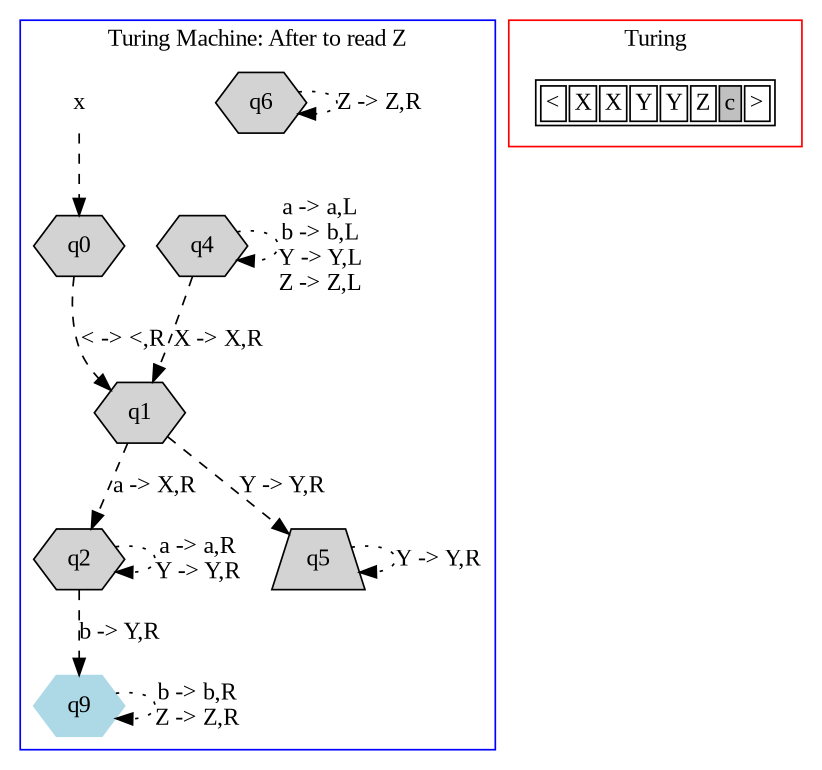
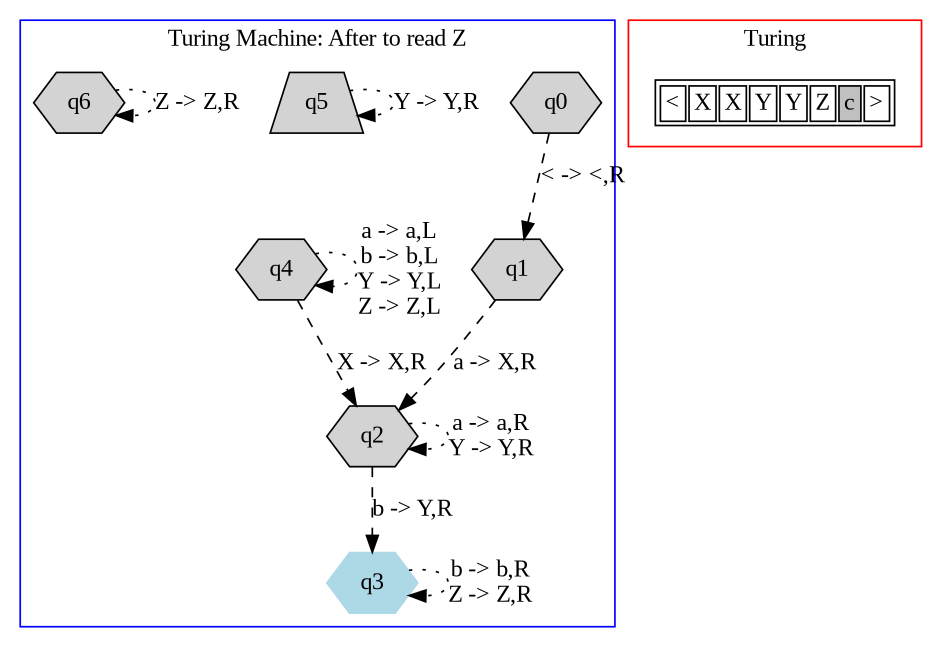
(79, 103) -> none
(177, 322) -> (323, 346)
(222, 480) -> none
(79, 706) -> (372, 583)
